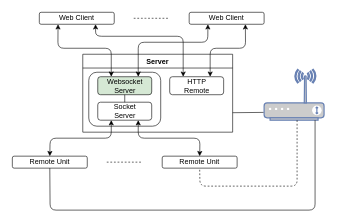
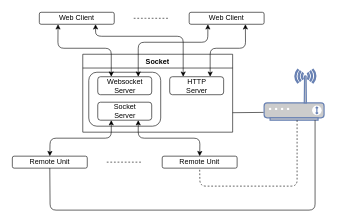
(158, 62) -> (158, 62)
(125, 86) -> (125, 86)
(197, 86) -> (197, 86)
(125, 99) -> none
